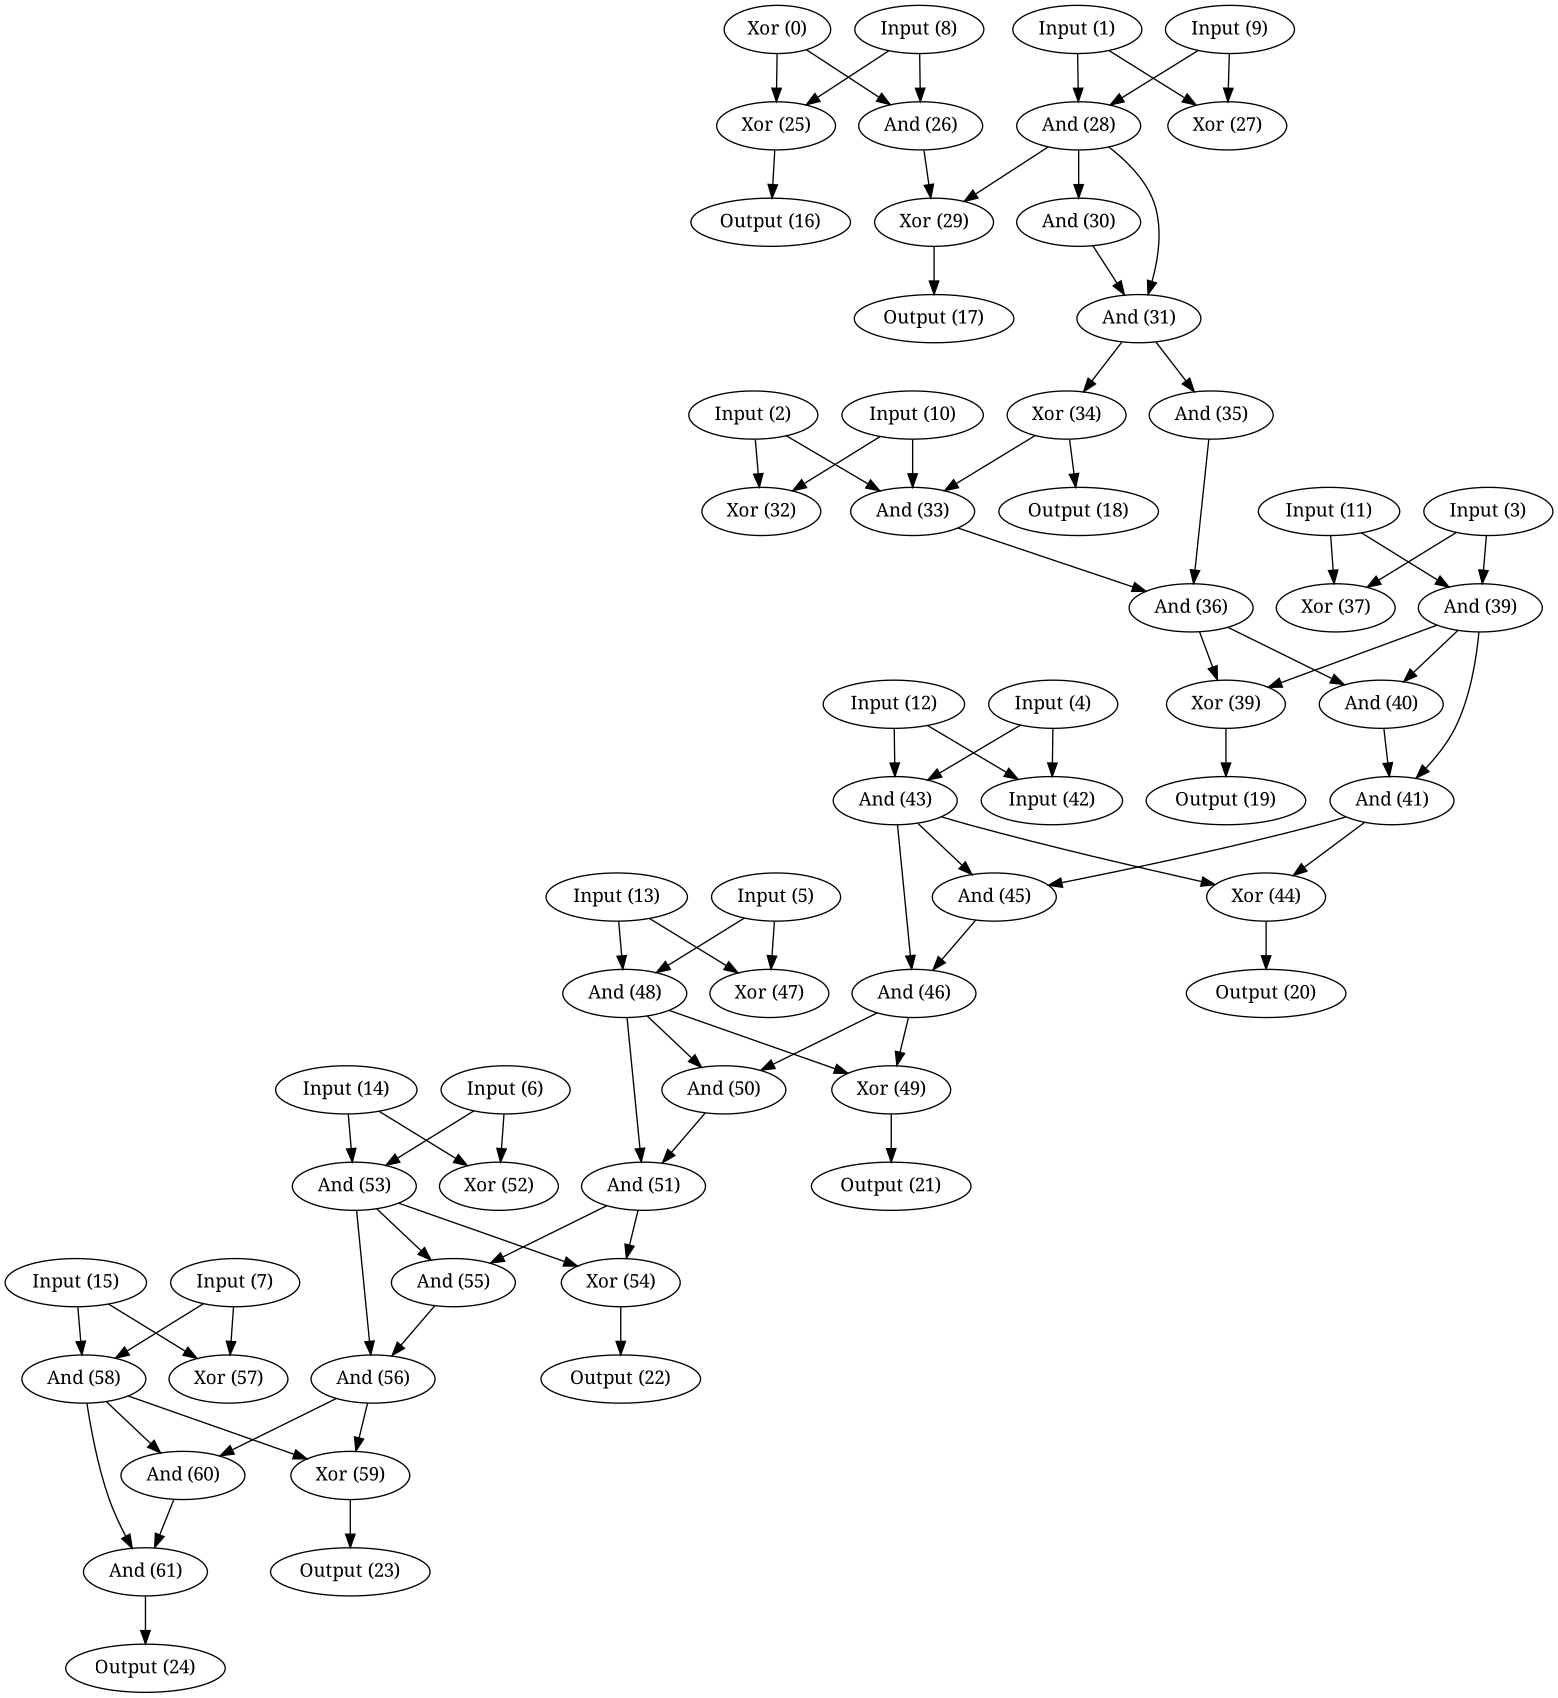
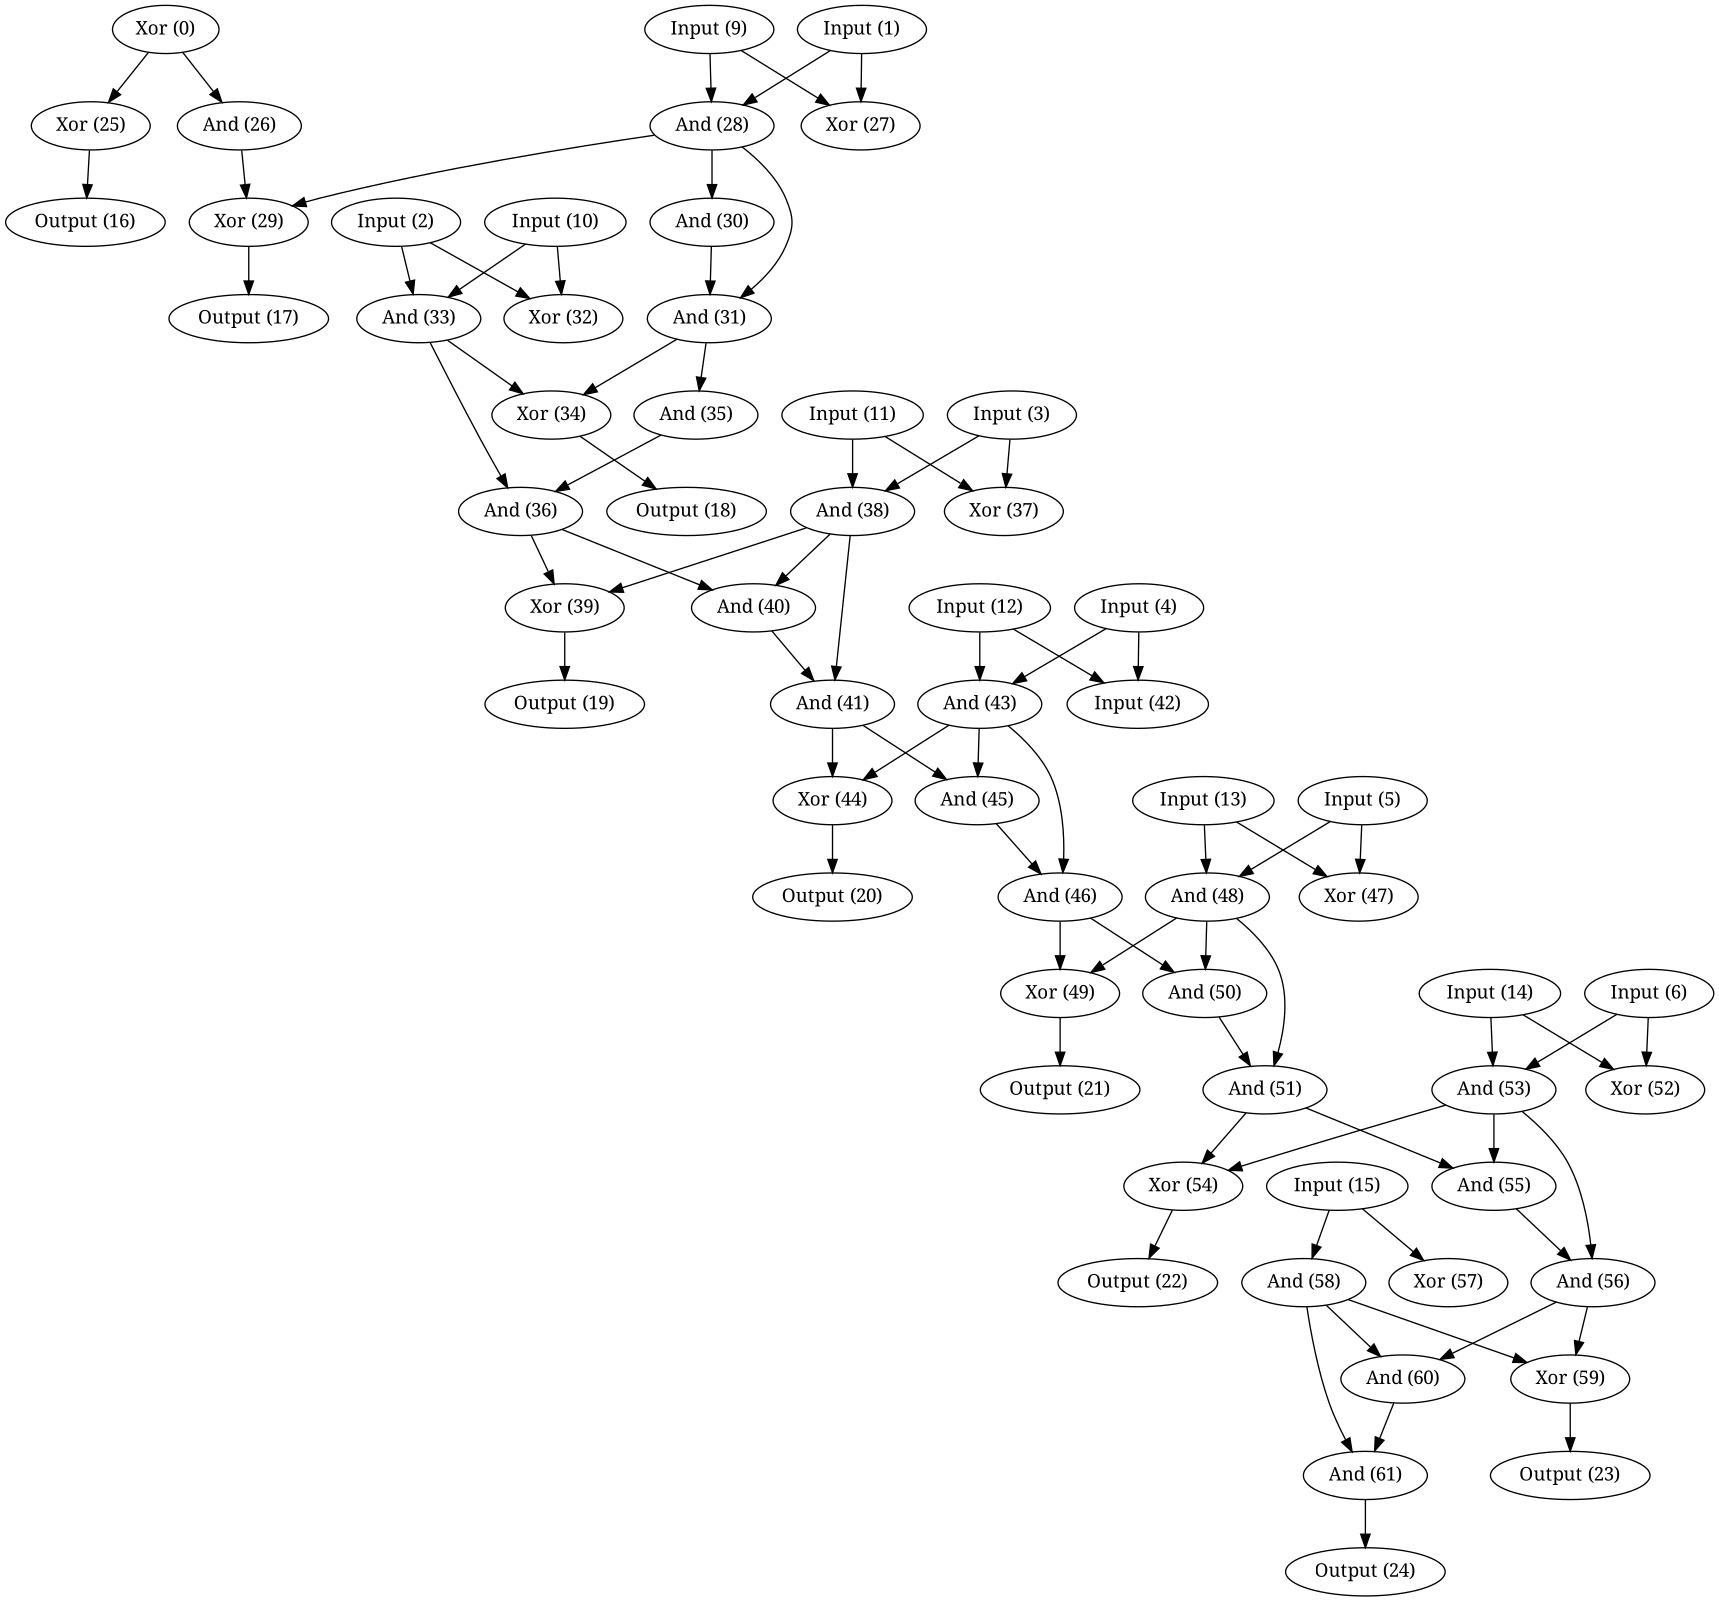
(919, 29) -> none
(996, 460) -> (480, 363)
(1480, 608) -> (853, 511)
(235, 1283) -> none
